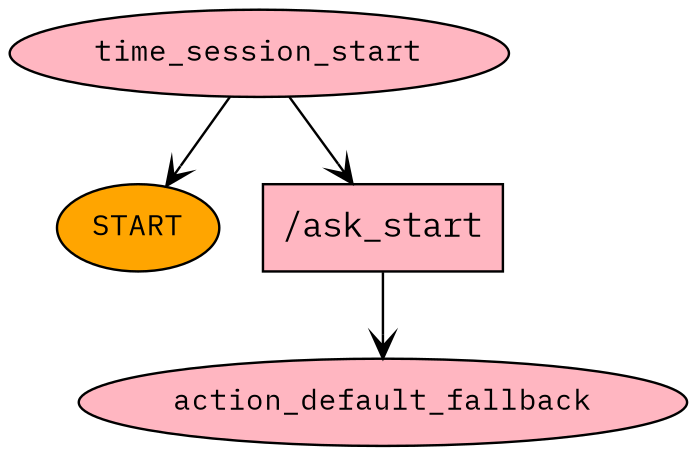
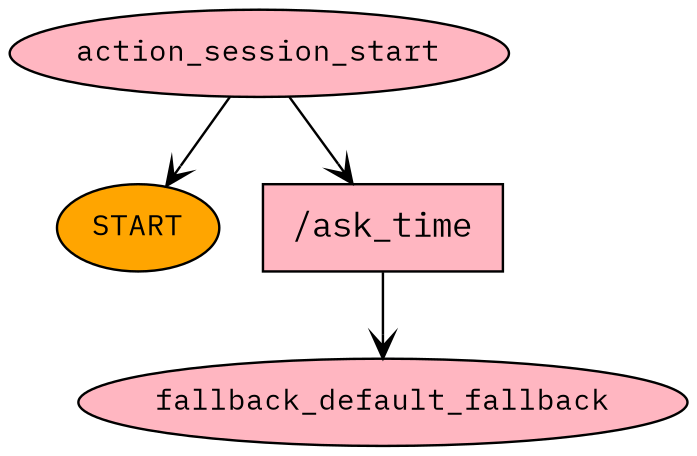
(259, 53) -> (259, 53)
(383, 228) -> (383, 228)
(383, 402) -> (383, 402)
